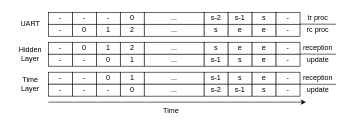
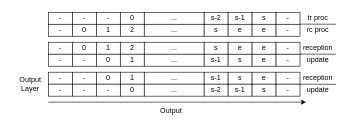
(30, 24) -> none
(30, 54) -> none
(30, 84) -> (30, 84)
(171, 111) -> (171, 111)
